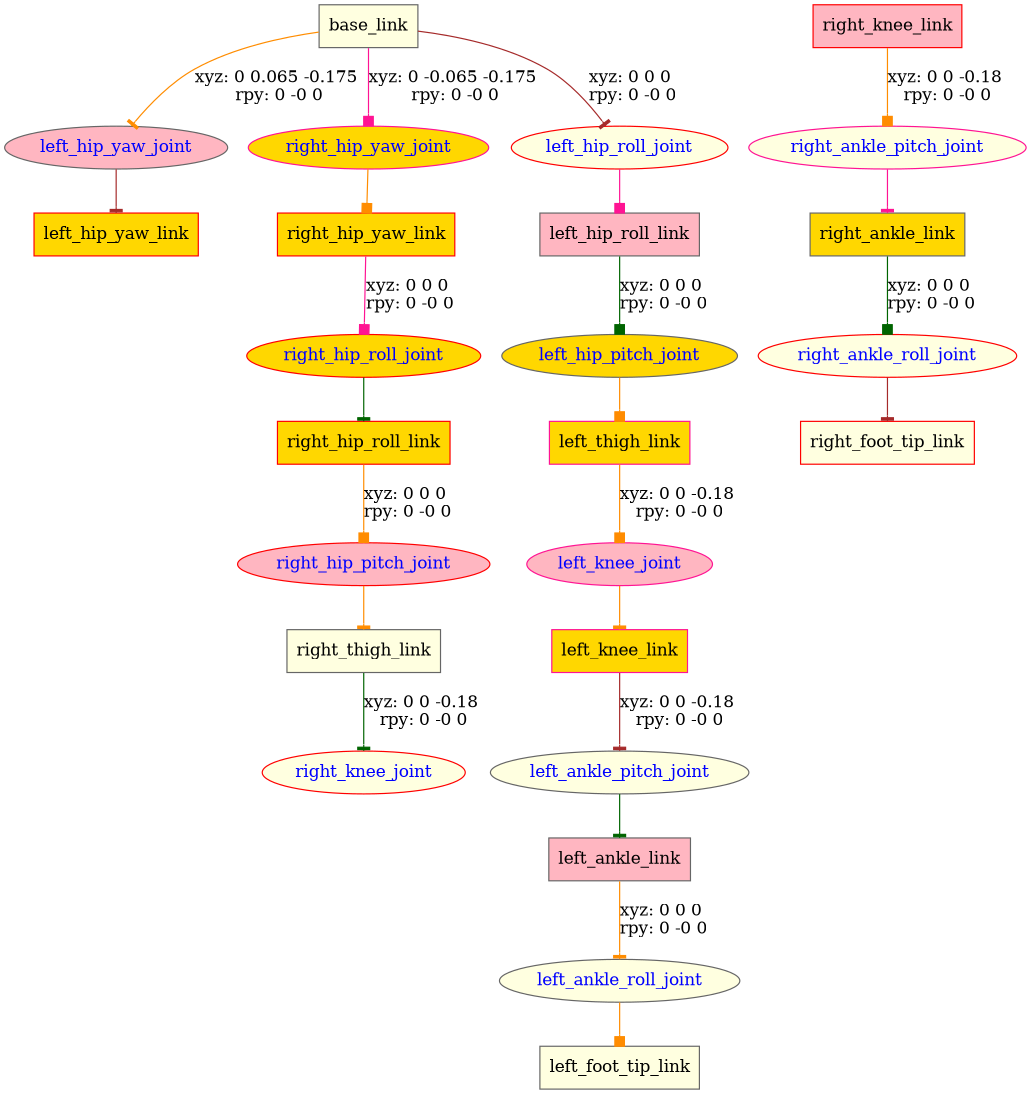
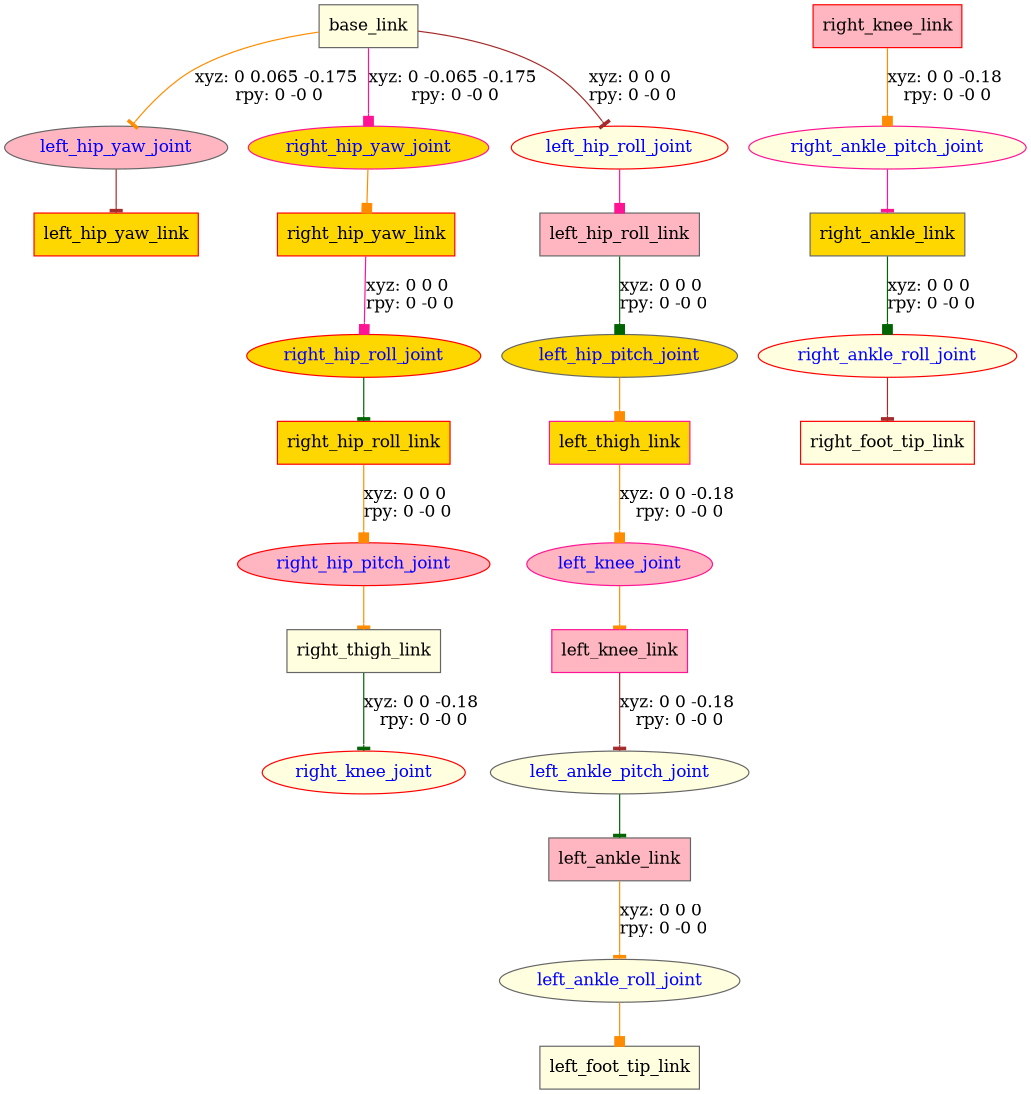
(620, 651) -> (620, 651)
